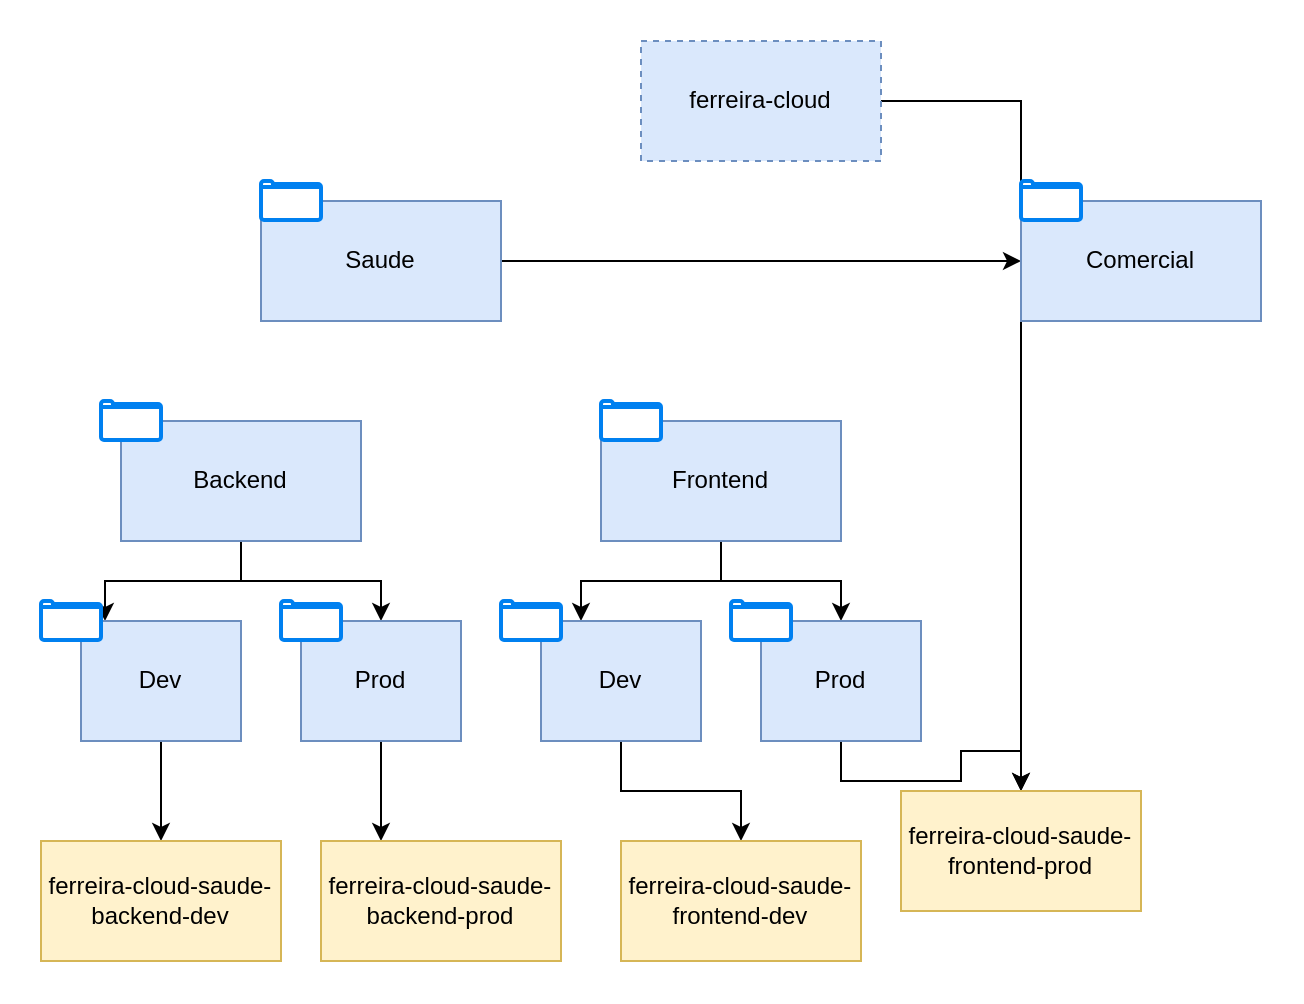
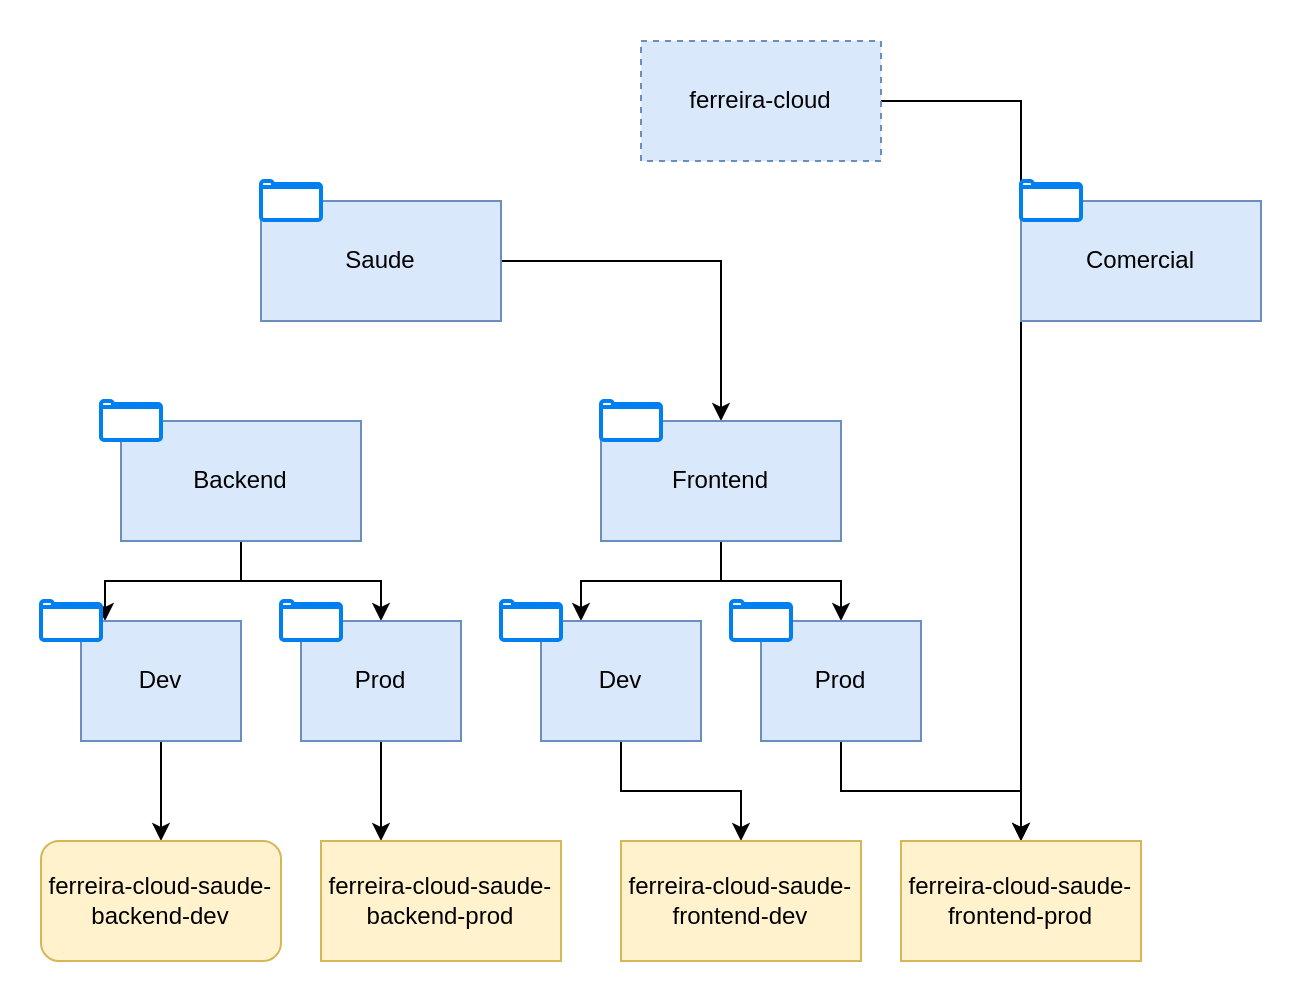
(863, 261) -> (721, 333)
(1021, 851) -> (1021, 901)
(161, 901) -> (161, 901)
